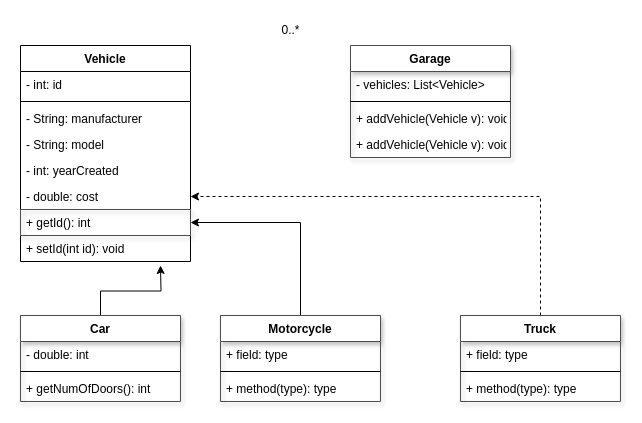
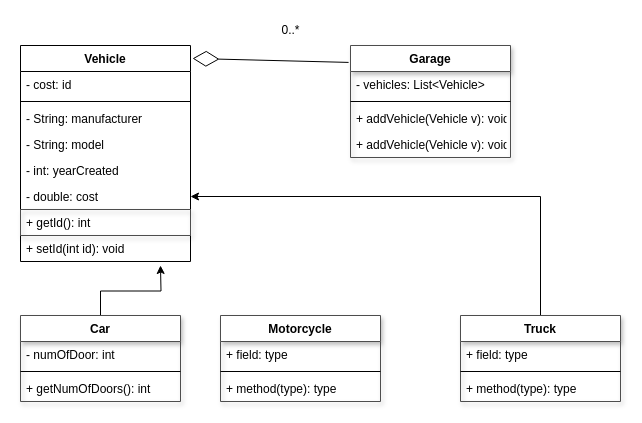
none -> (284, 61)
(48, 85) -> (53, 85)
(428, 197) -> (428, 197)
(295, 223) -> none
(62, 355) -> (74, 355)
